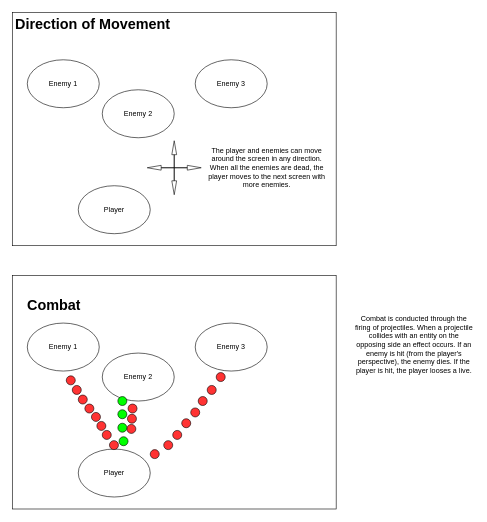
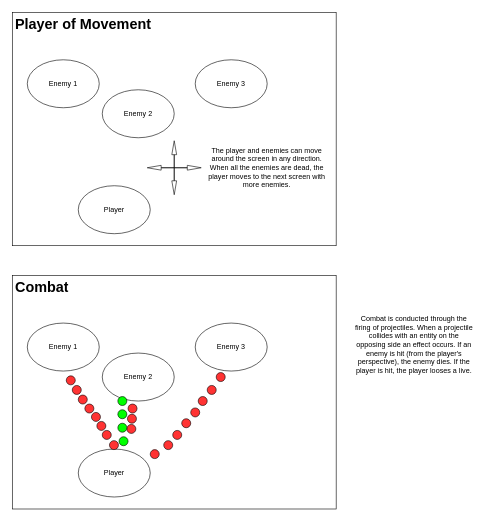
(54, 11) -> (49, 11)
(111, 306) -> (99, 288)
